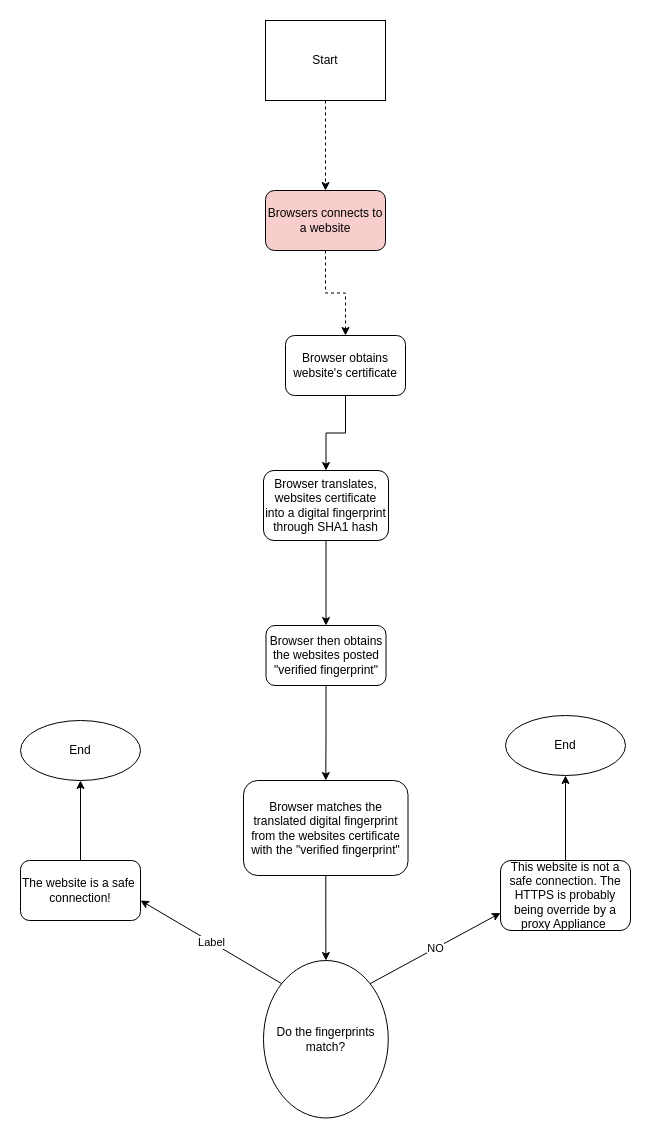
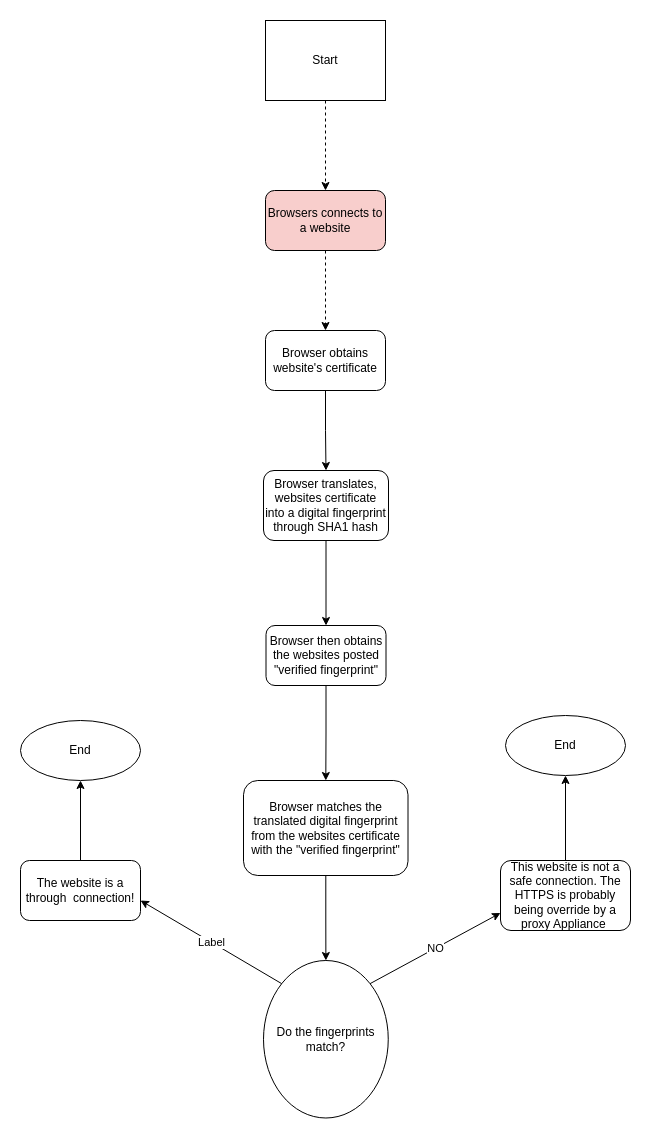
(346, 366) -> (326, 361)
(81, 891) -> (81, 891)
